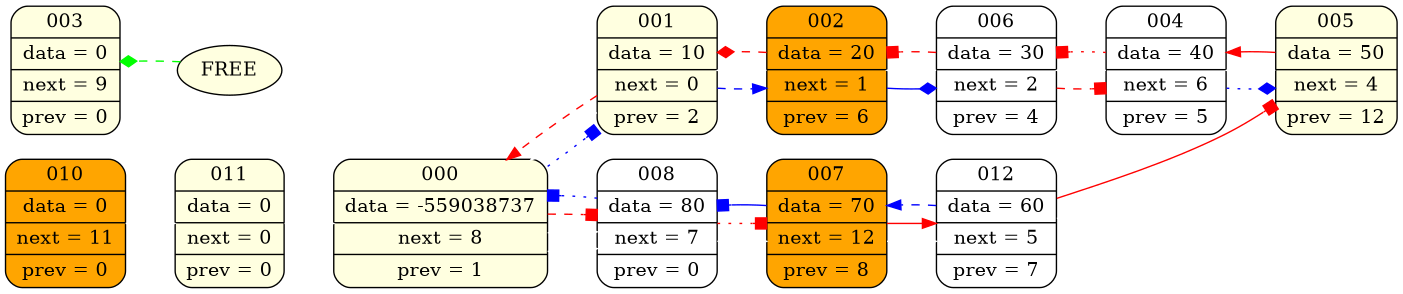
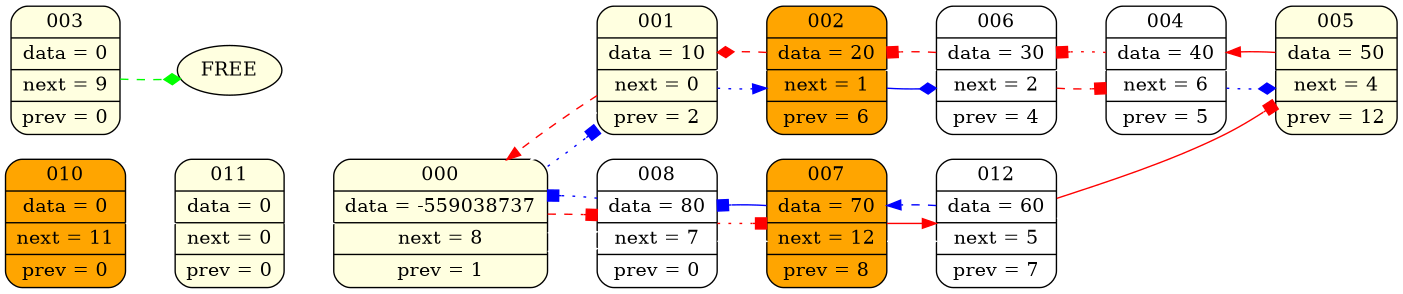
(159, 61) -> (142, 80)
(735, 89) -> (735, 89)
